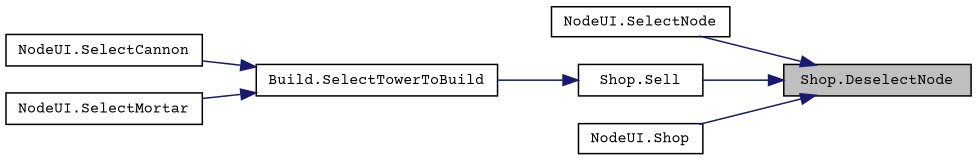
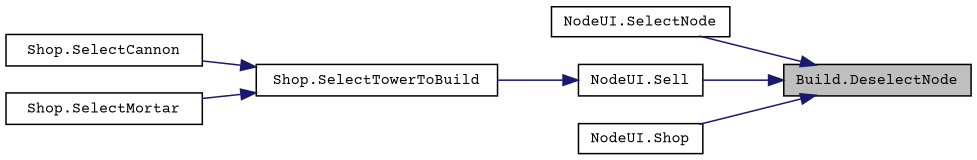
(104, 50) -> (104, 50)
(377, 80) -> (377, 80)
(641, 80) -> (641, 80)
(877, 80) -> (877, 80)
(104, 109) -> (104, 109)
